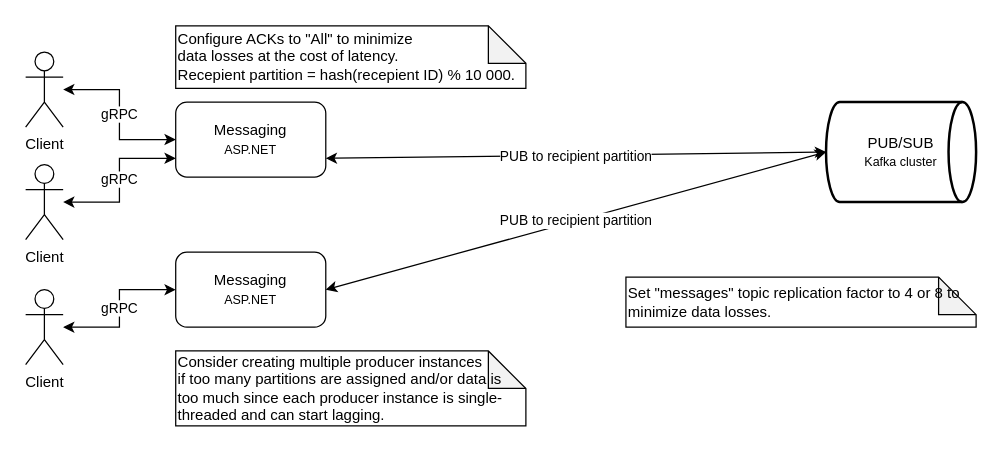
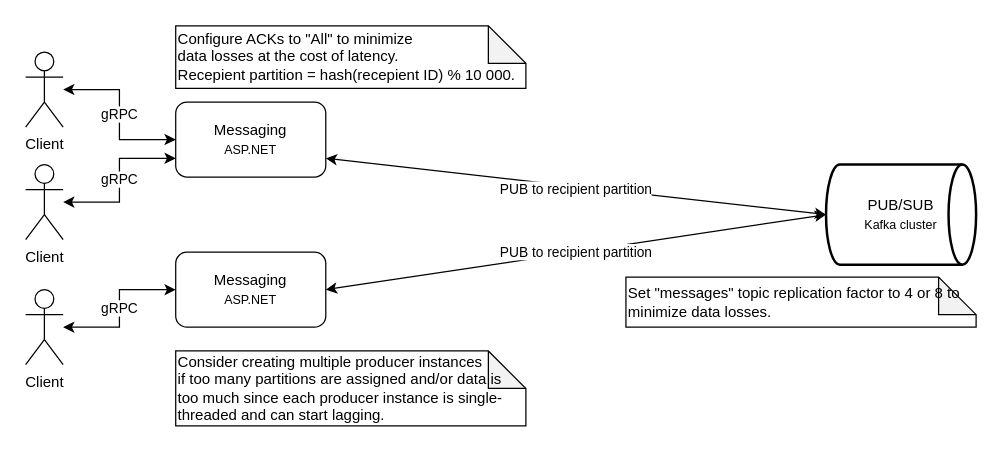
(901, 152) -> (901, 214)
